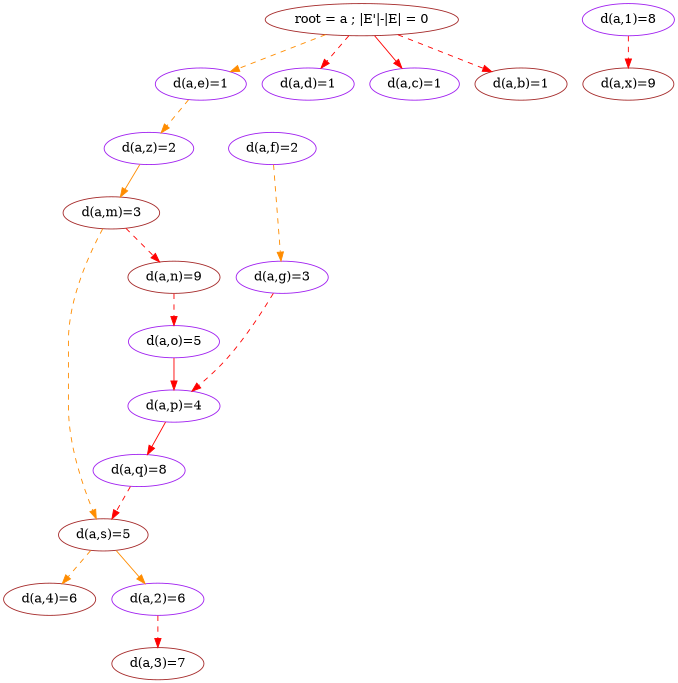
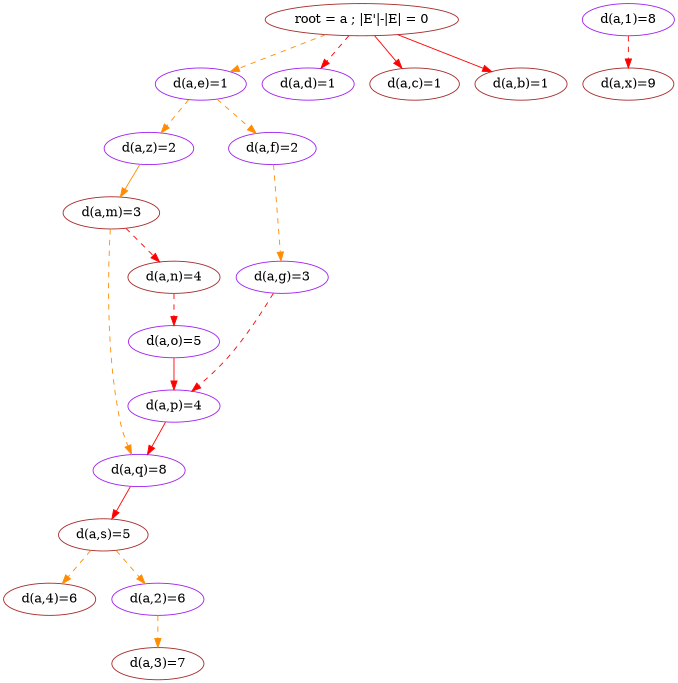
(441, 52) -> (441, 52)
(415, 84) -> (415, 84)
none -> (233, 113)
(174, 277) -> (174, 277)
(68, 368) -> (110, 338)
(123, 499) -> (123, 499)
(128, 564) -> (128, 564)
(158, 627) -> (158, 627)
